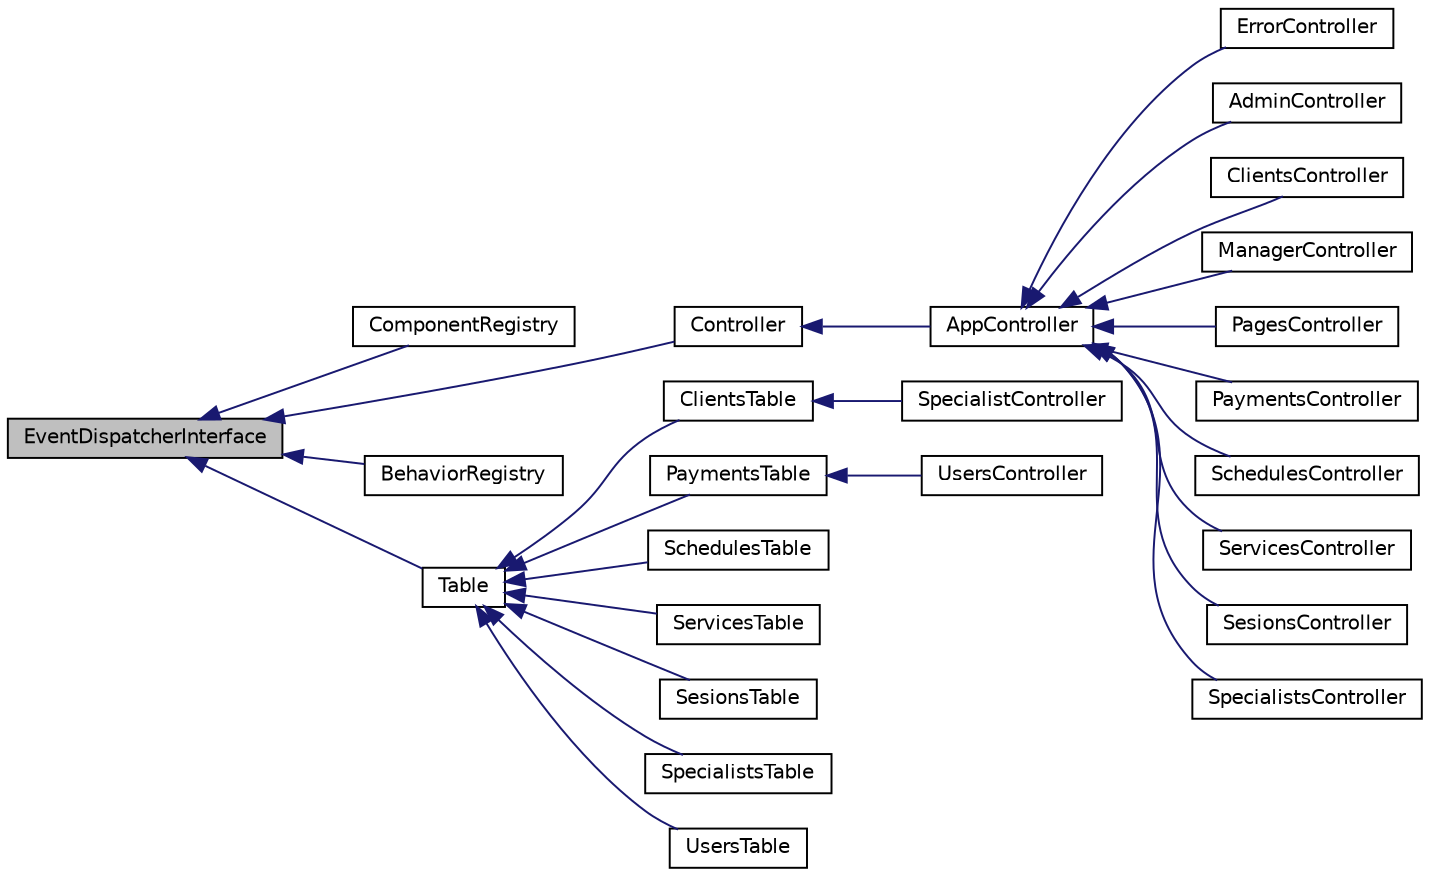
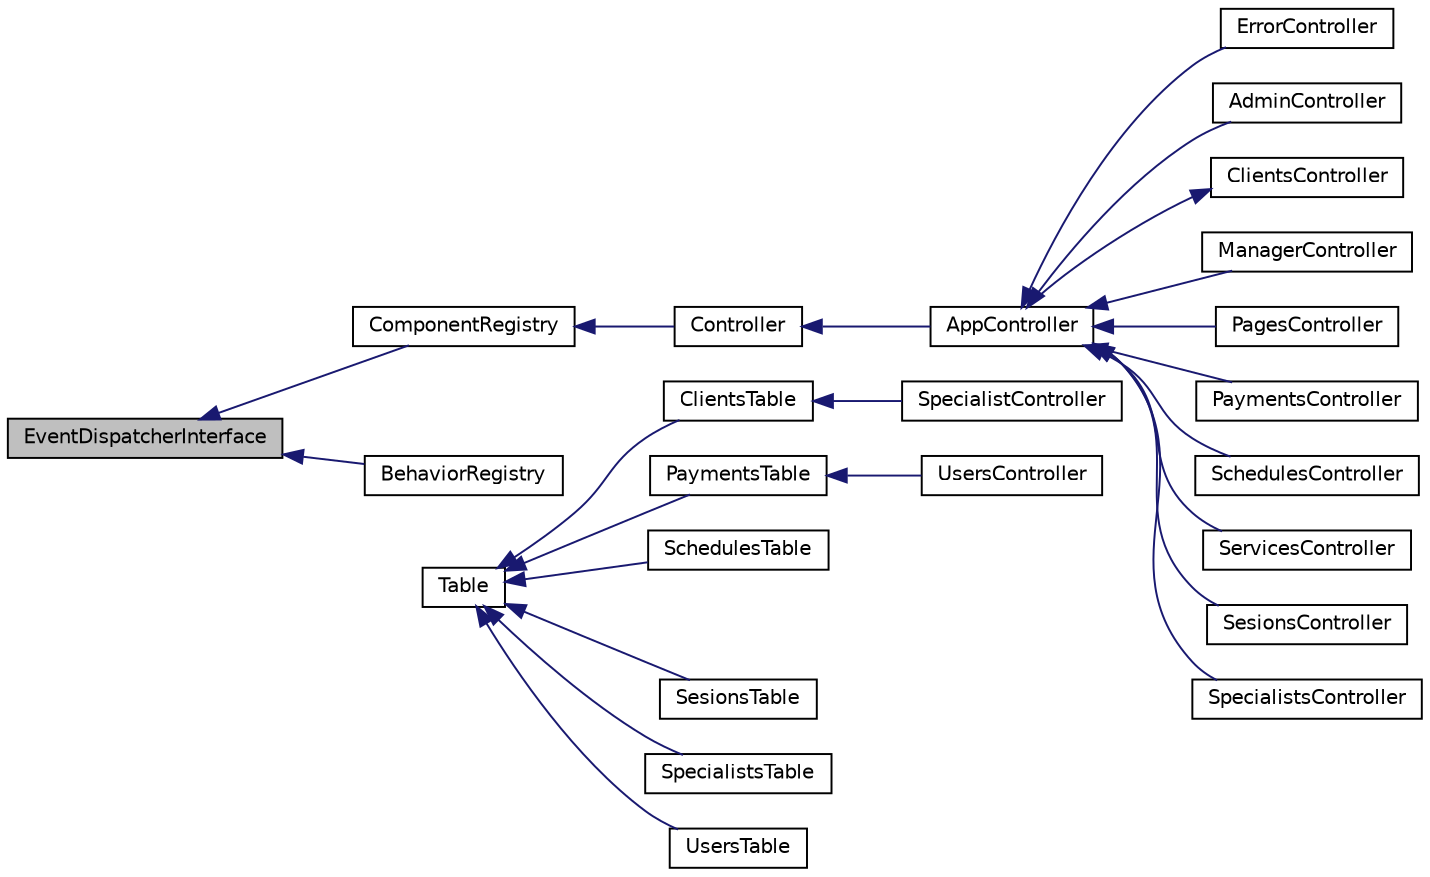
(1177, 240) -> (1106, 246)
(480, 382) -> (635, 327)
(314, 517) -> none
(738, 625) -> none
